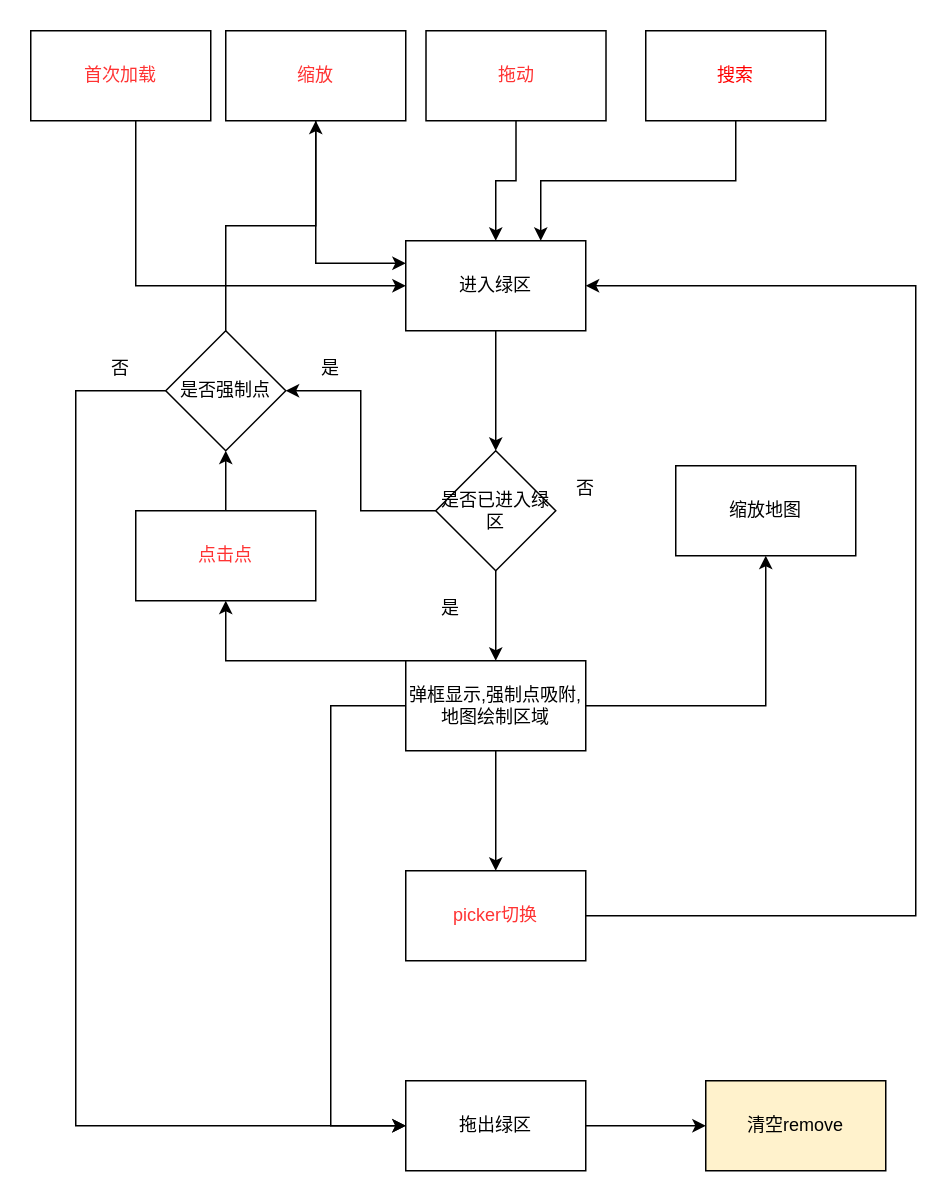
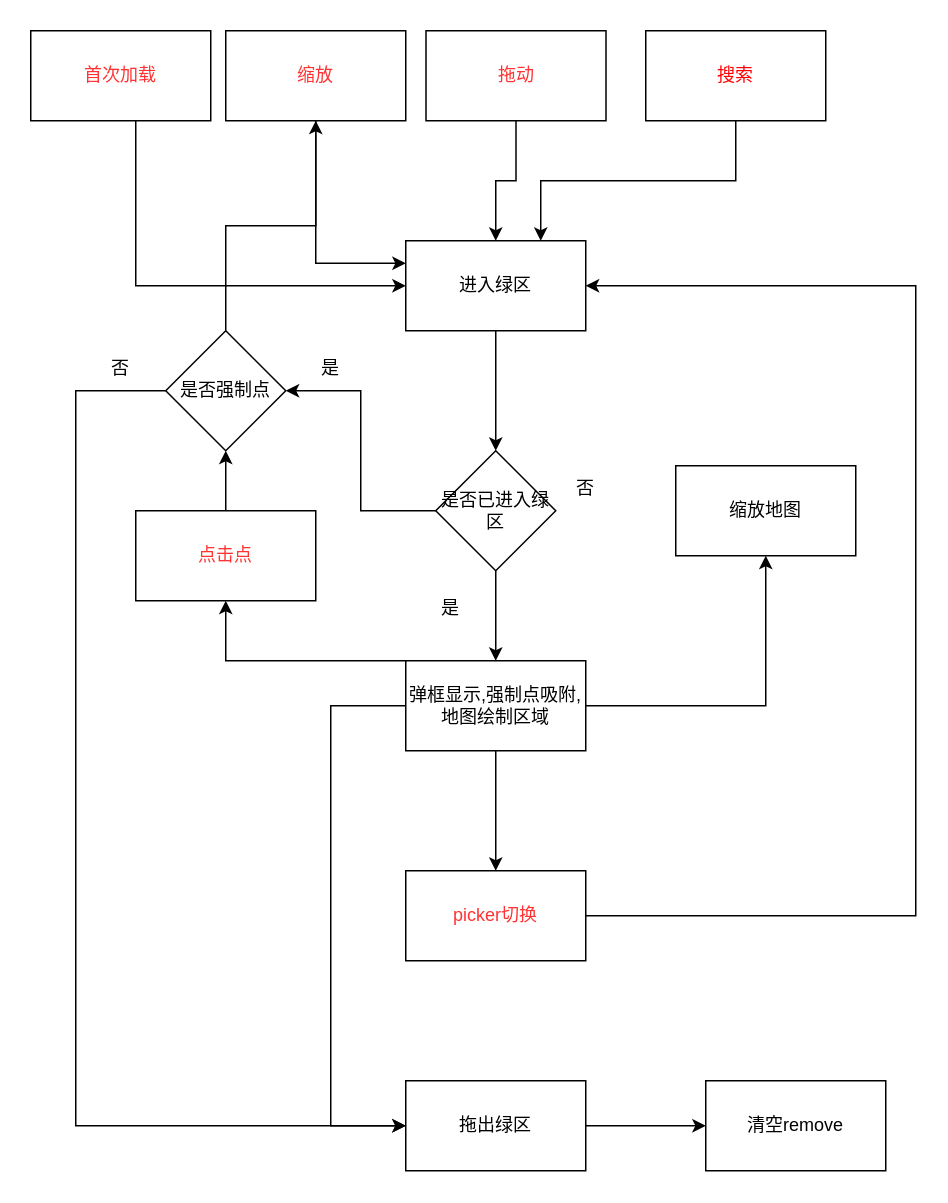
(796, 1126) -> (796, 1126)
